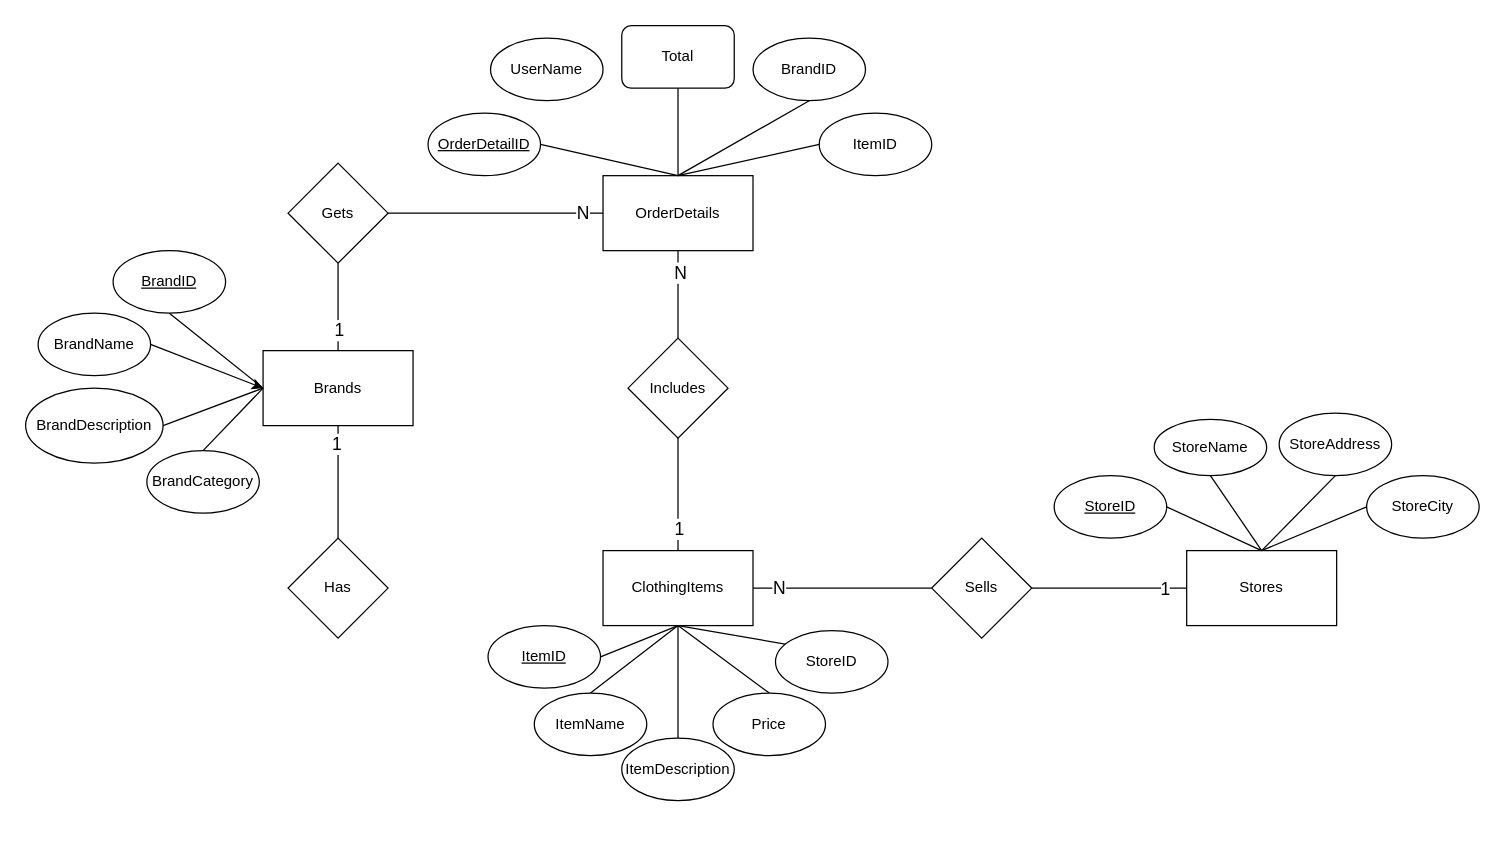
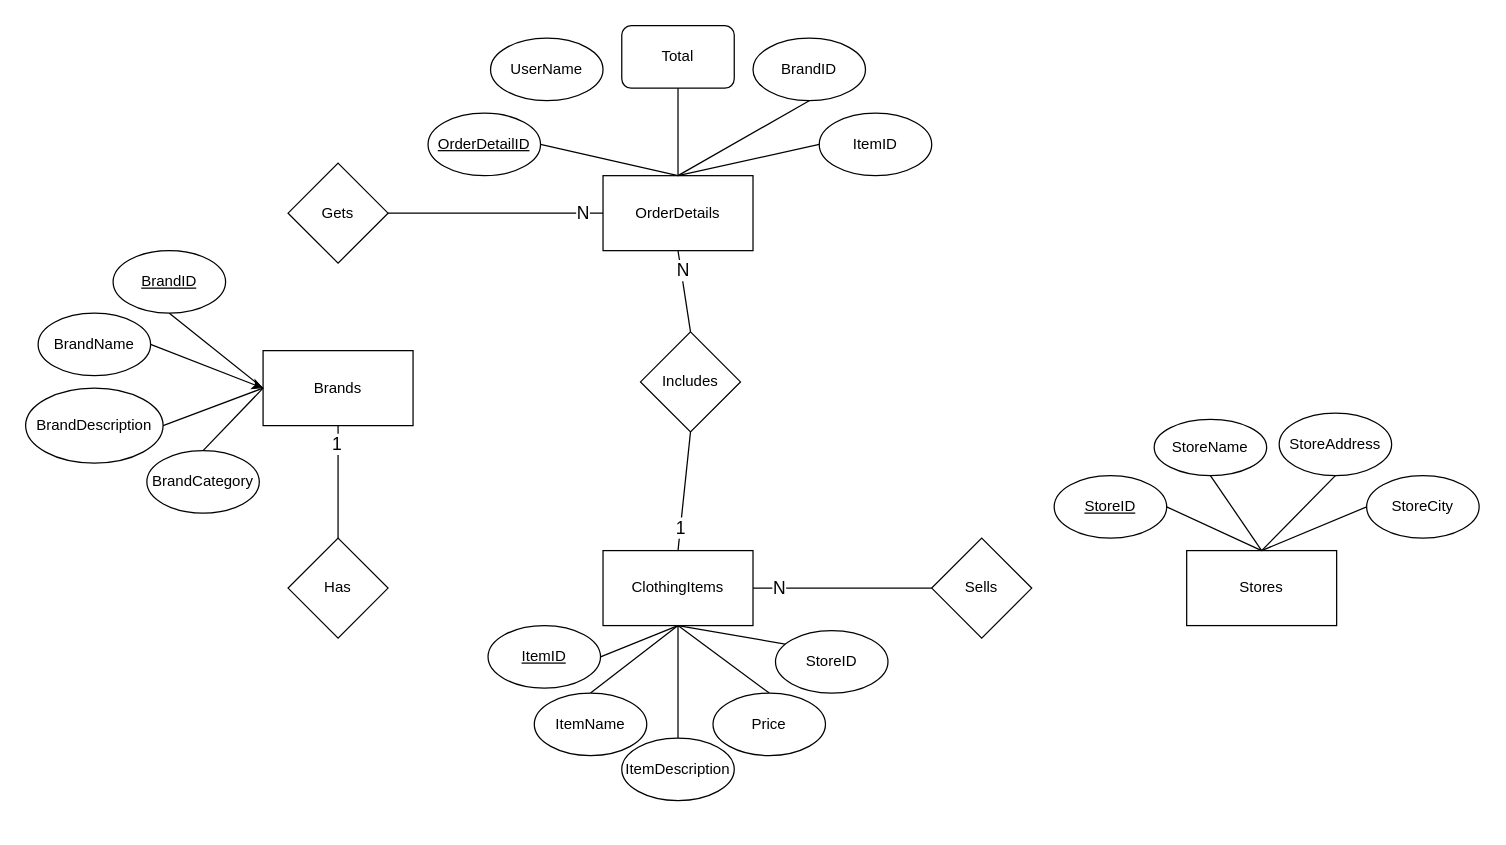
(338, 307) -> none
(678, 388) -> (691, 382)
(1109, 588) -> none
